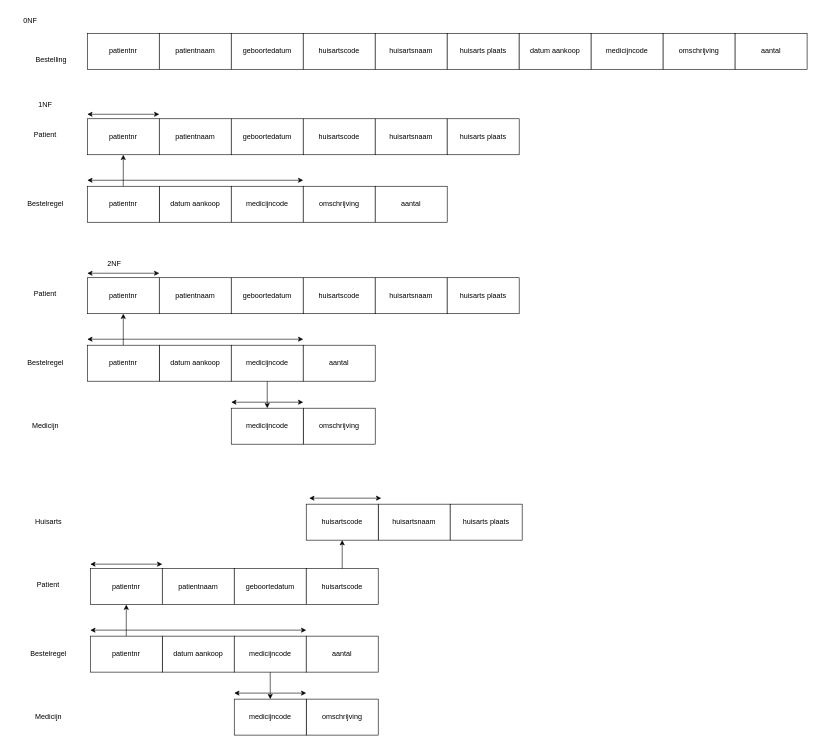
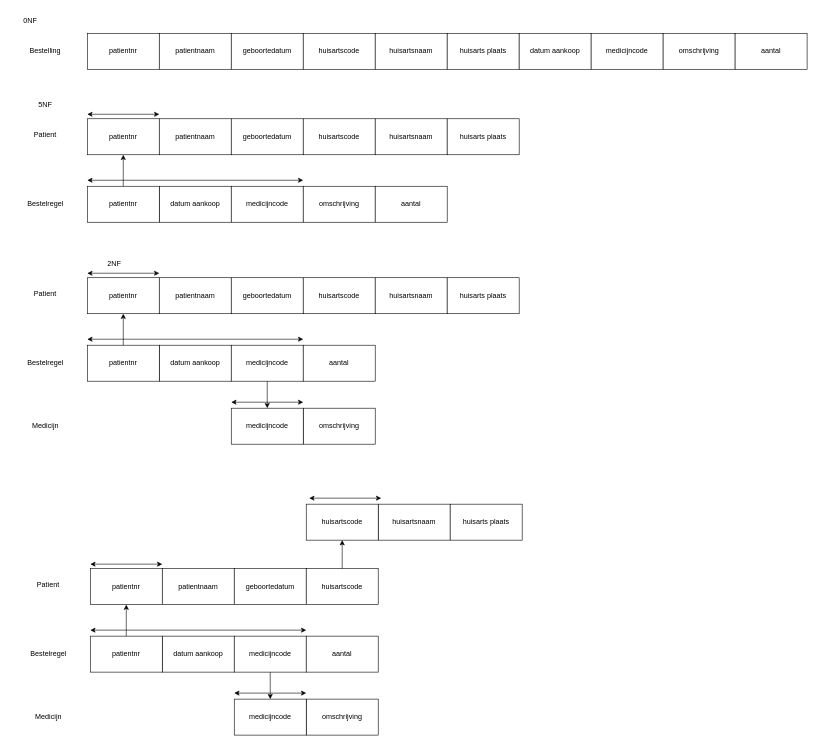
(51, 60) -> (45, 51)
(45, 105) -> (45, 105)
(48, 522) -> none
